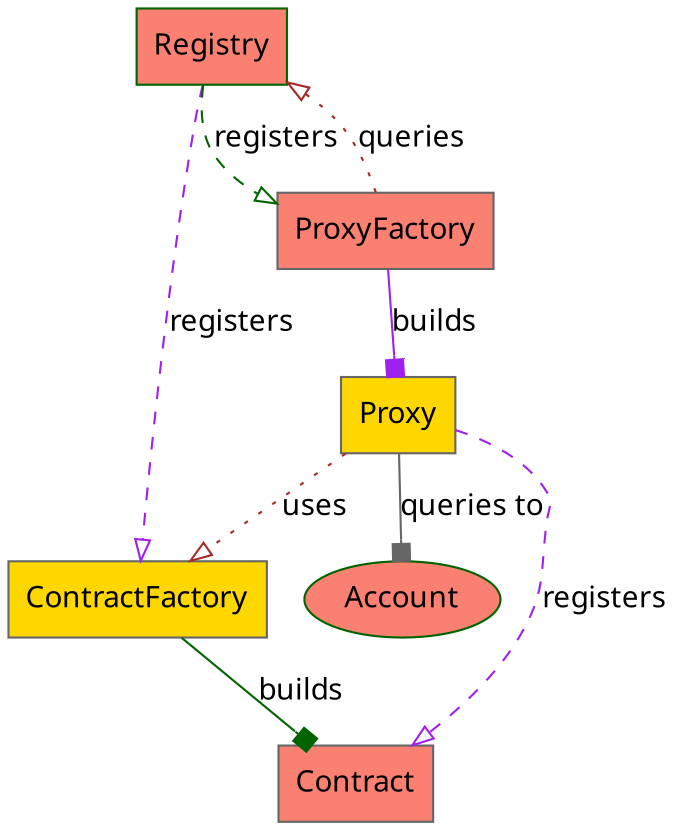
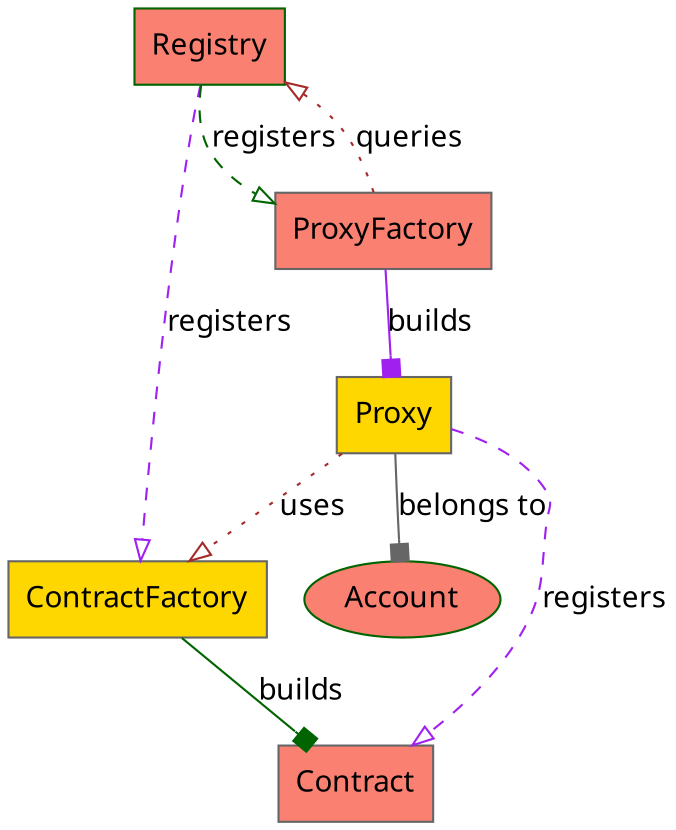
(472, 507) -> (472, 507)
